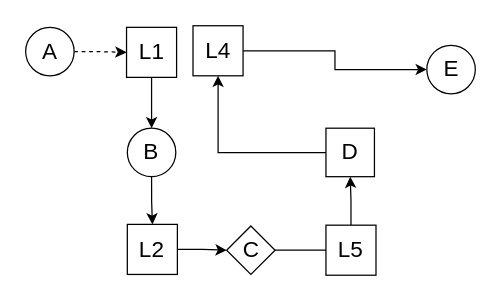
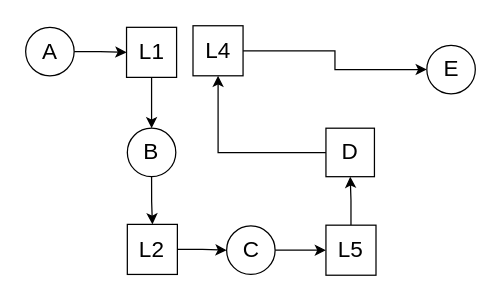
(97, 52) -> (97, 52)
(251, 250) -> (251, 250)
(319, 250) -> (316, 250)
